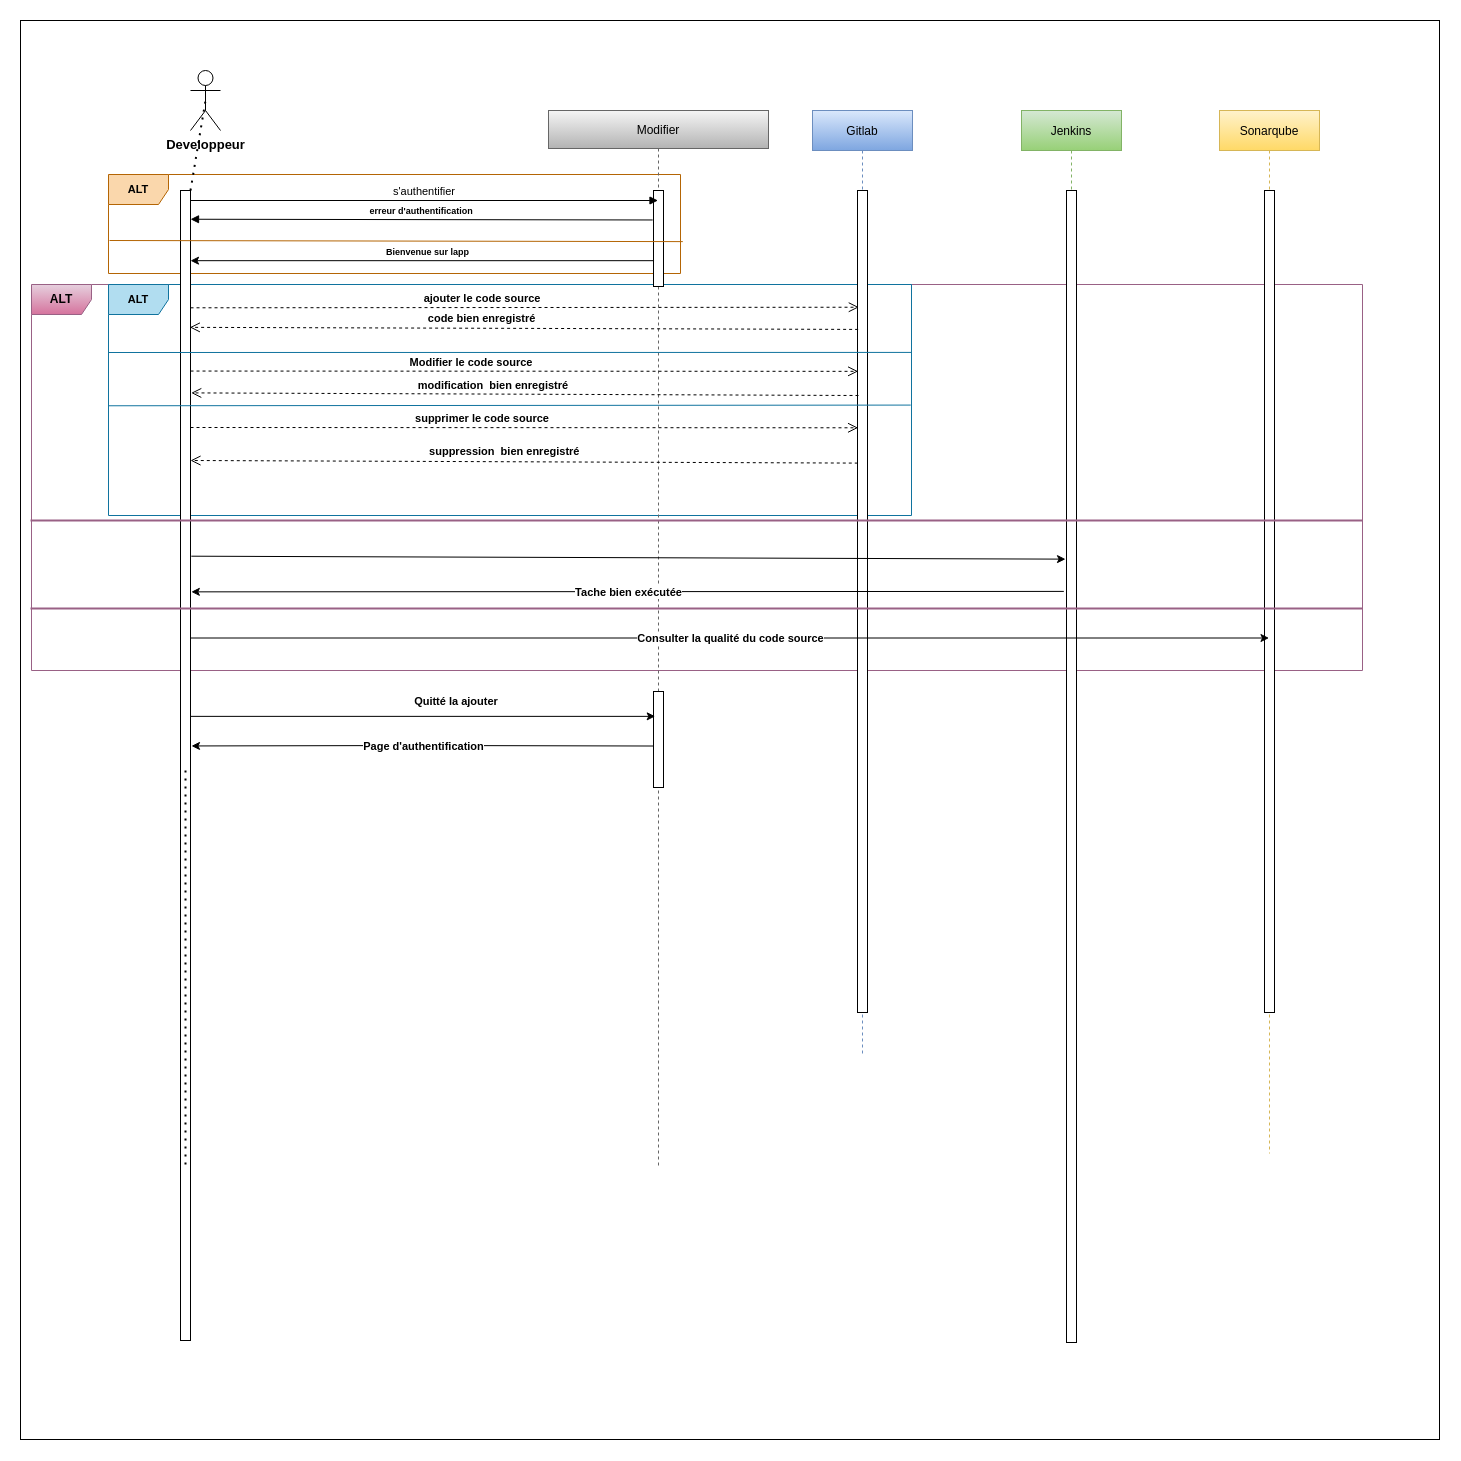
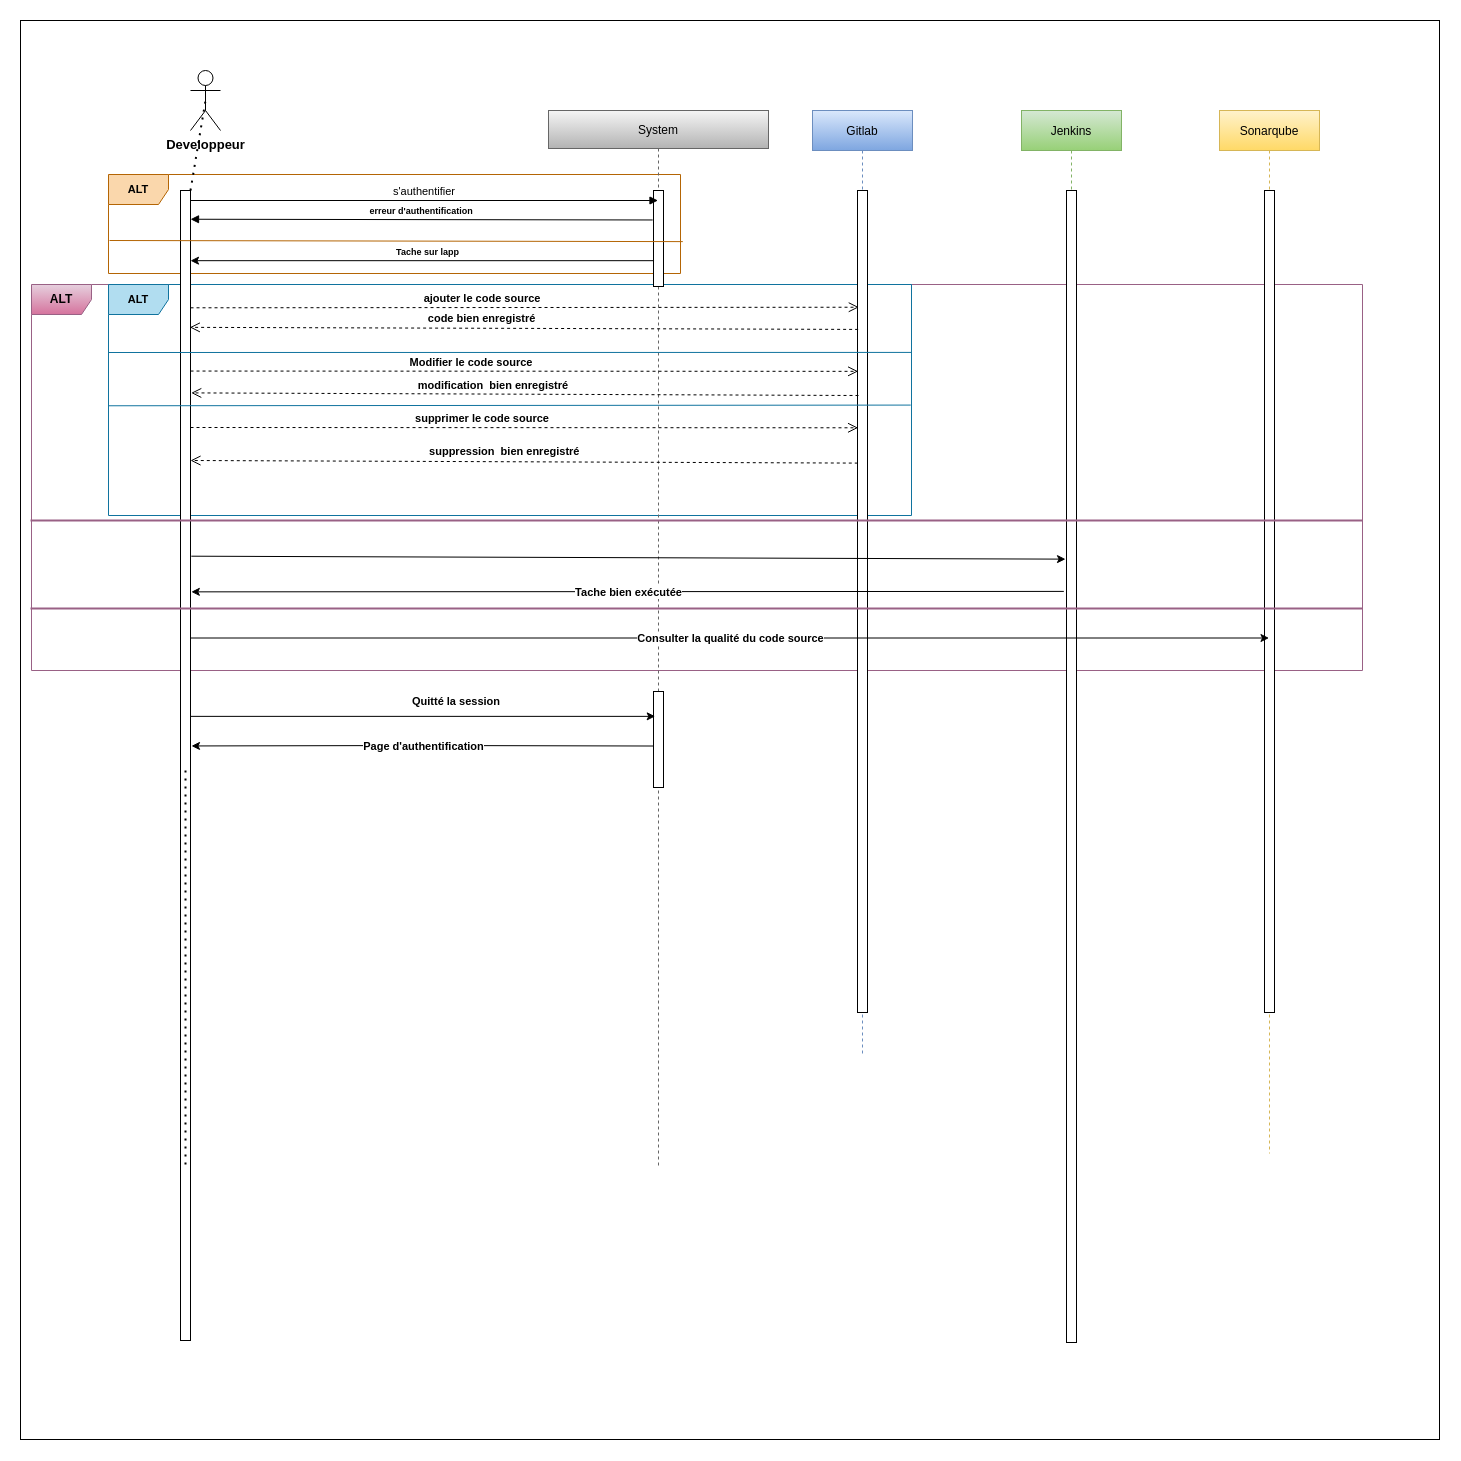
(658, 130) -> (658, 130)
(428, 253) -> (428, 253)
(457, 702) -> (457, 702)
